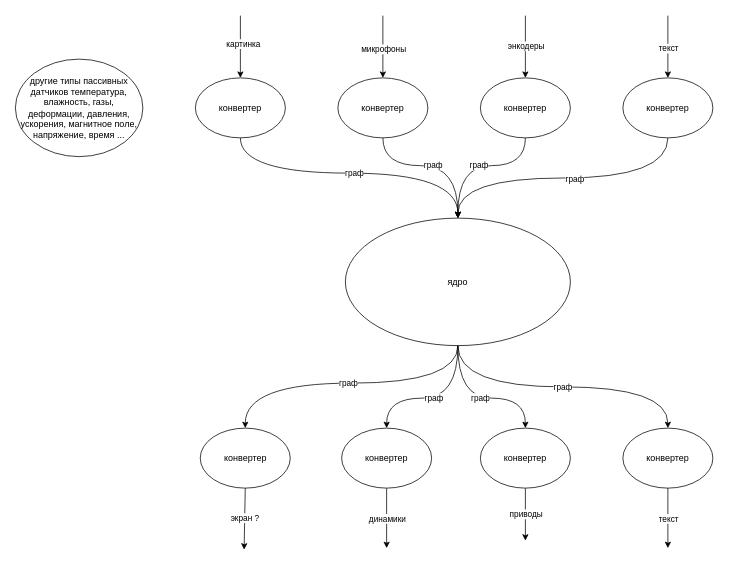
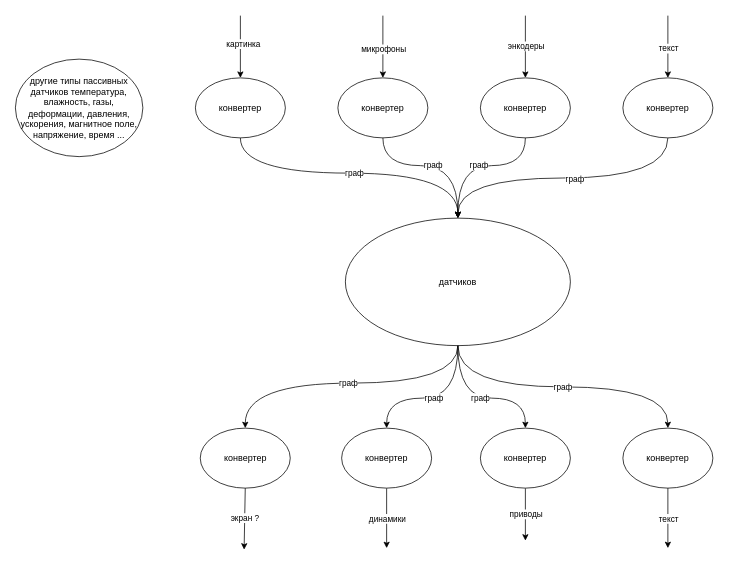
(458, 282) -> (458, 282)
